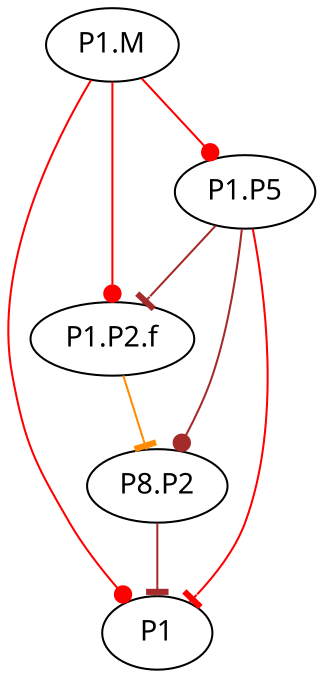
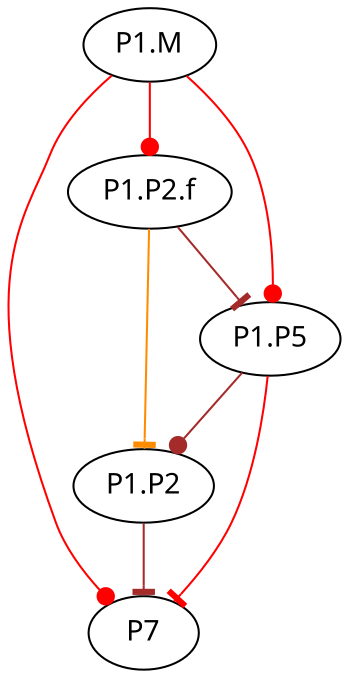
(183, 261) -> (207, 262)
(157, 486) -> (144, 486)
(157, 633) -> (144, 633)
